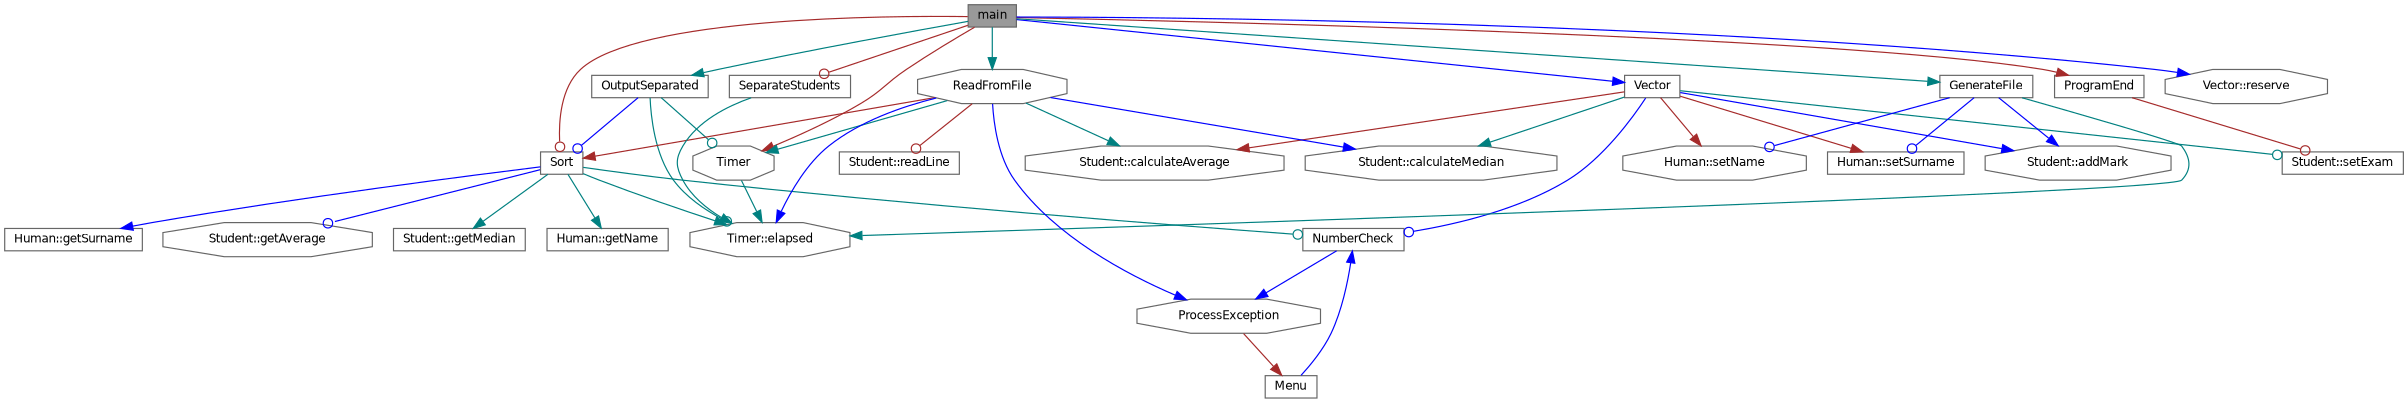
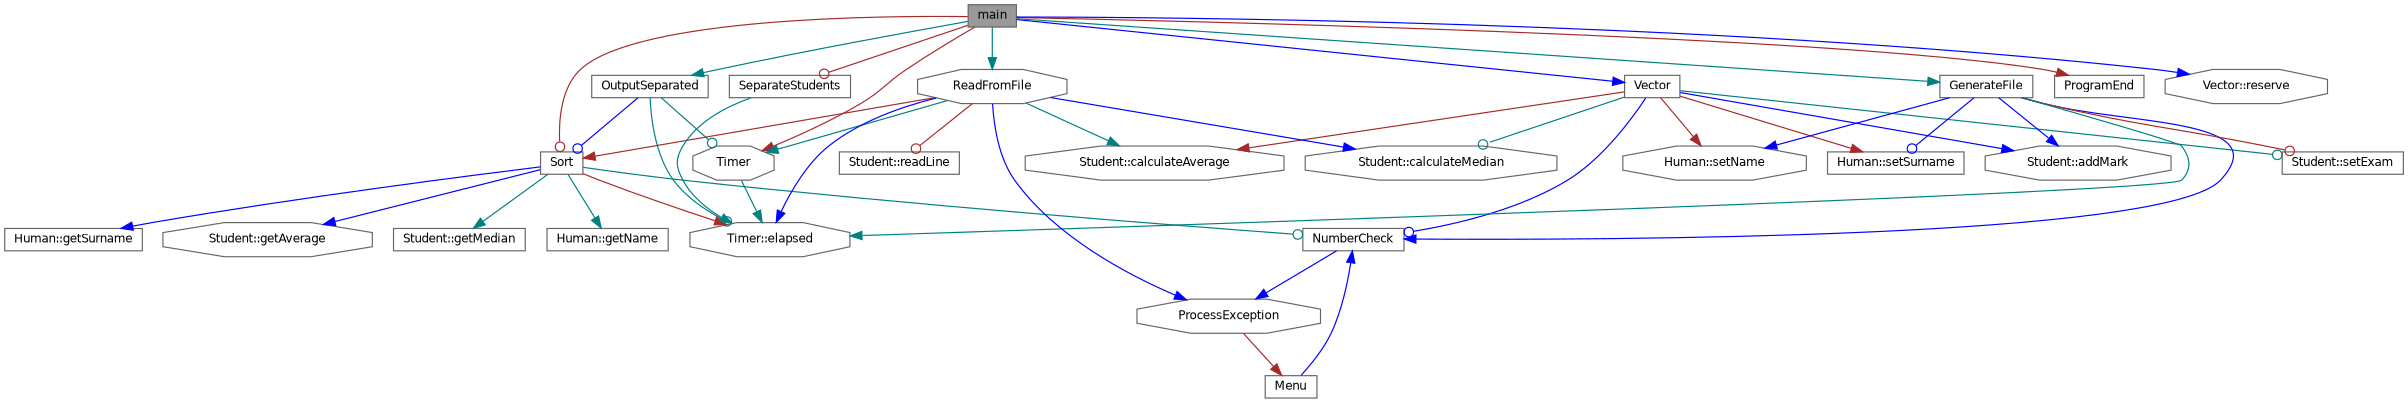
(1557, 120) -> (1557, 120)
(2216, 123) -> (2152, 126)
(1840, 128) -> (1840, 128)
(437, 196) -> (437, 196)
(649, 198) -> (649, 198)
none -> (1948, 227)
